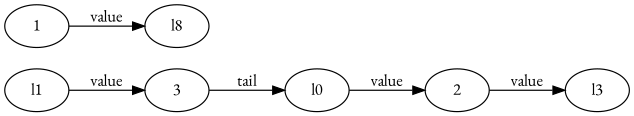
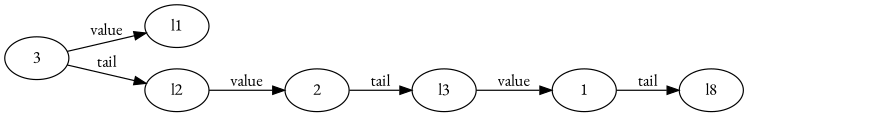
(107, 17) -> (648, 81)
(527, 81) -> (381, 81)
(101, 90) -> (101, 44)
(317, 90) -> (177, 90)
none -> (508, 90)
